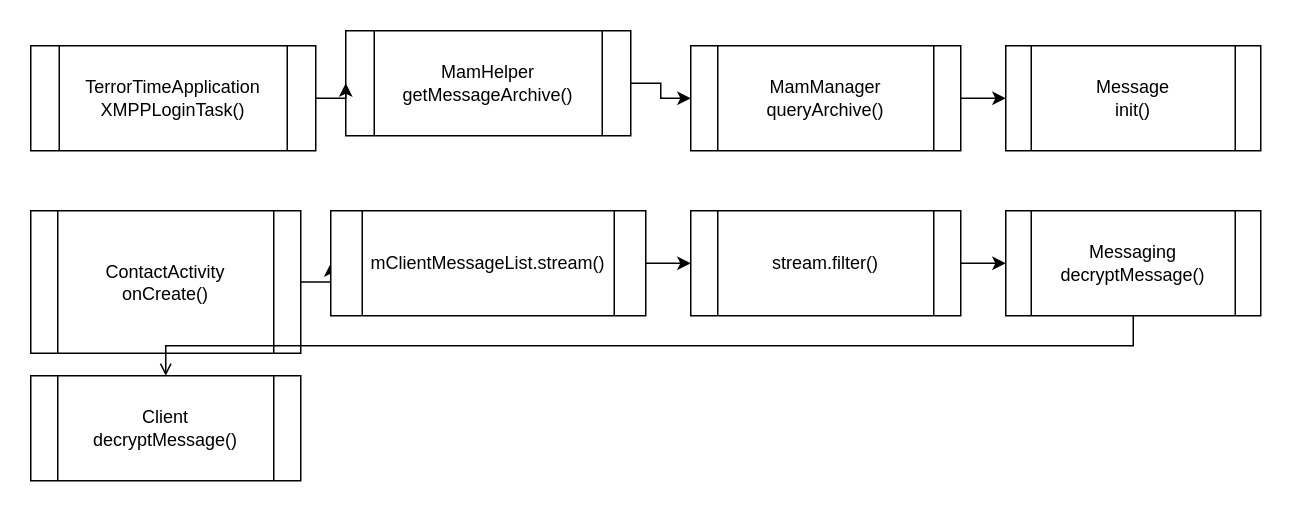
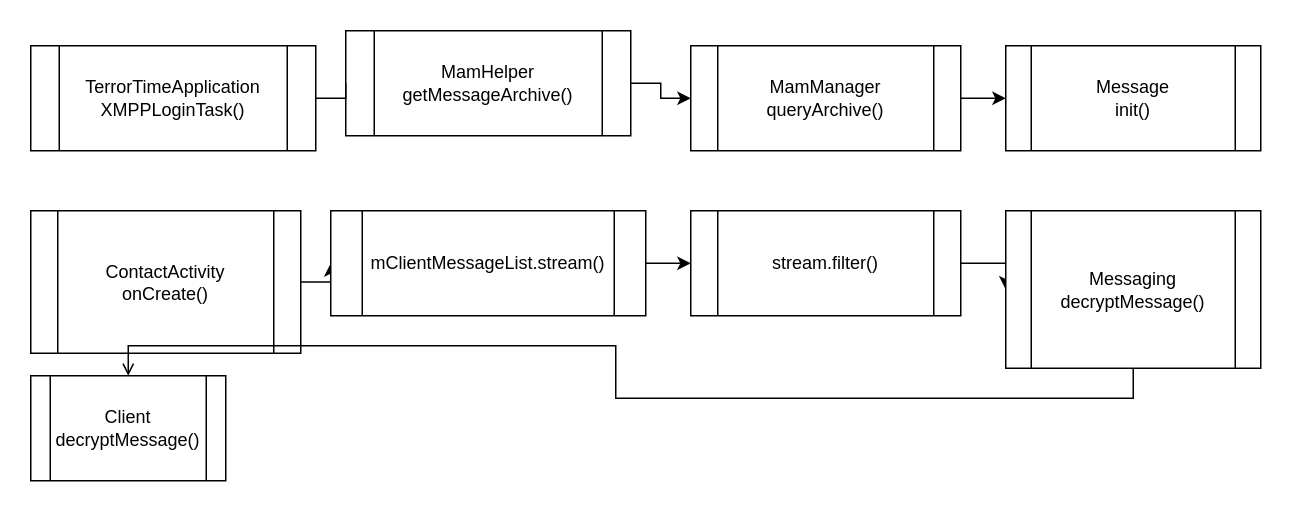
(341, 98) -> (346, 96)
(1133, 263) -> (1133, 290)
(166, 428) -> (128, 428)
